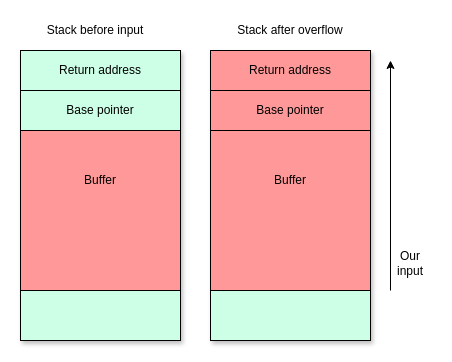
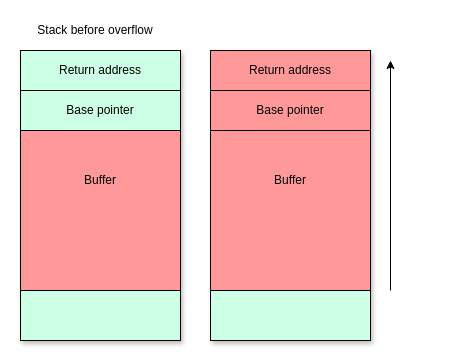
(96, 31) -> (96, 31)
(291, 31) -> none
(411, 264) -> none
